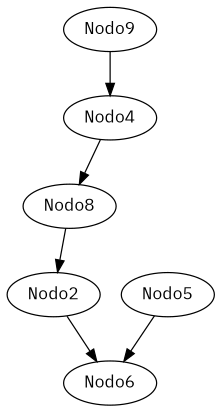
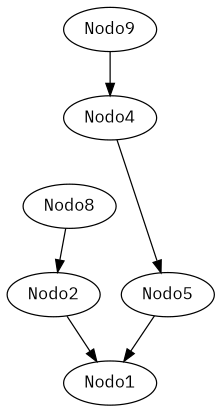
(93, 156) -> (137, 200)
(110, 383) -> (110, 383)
